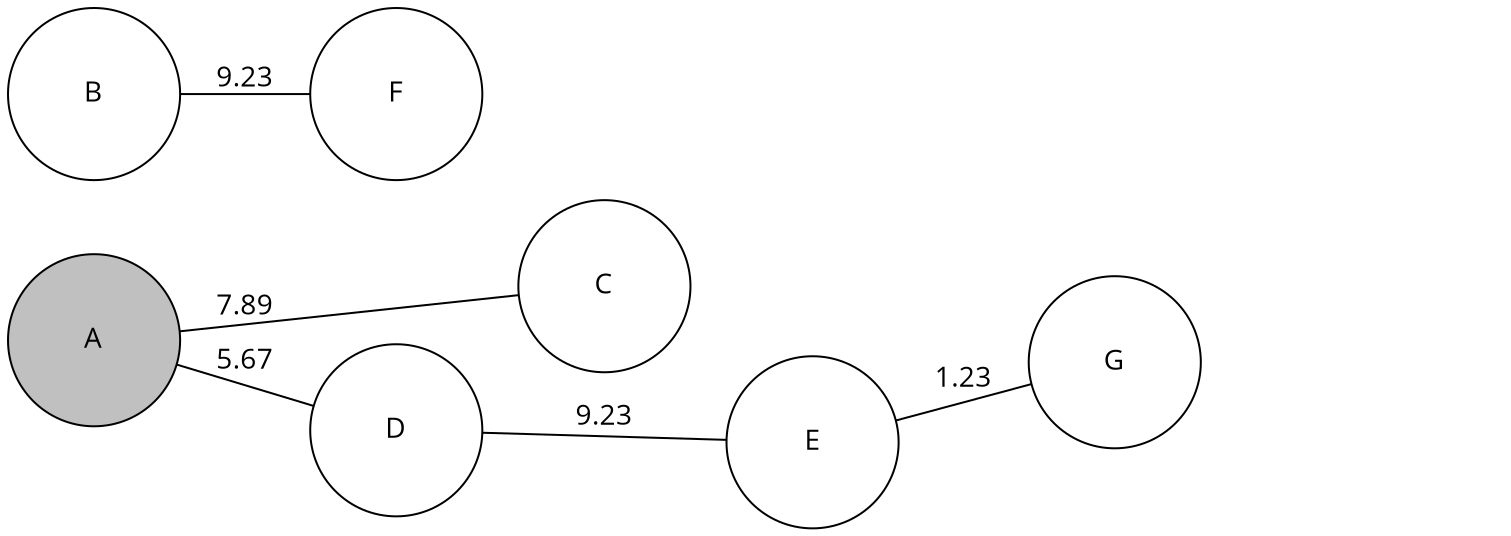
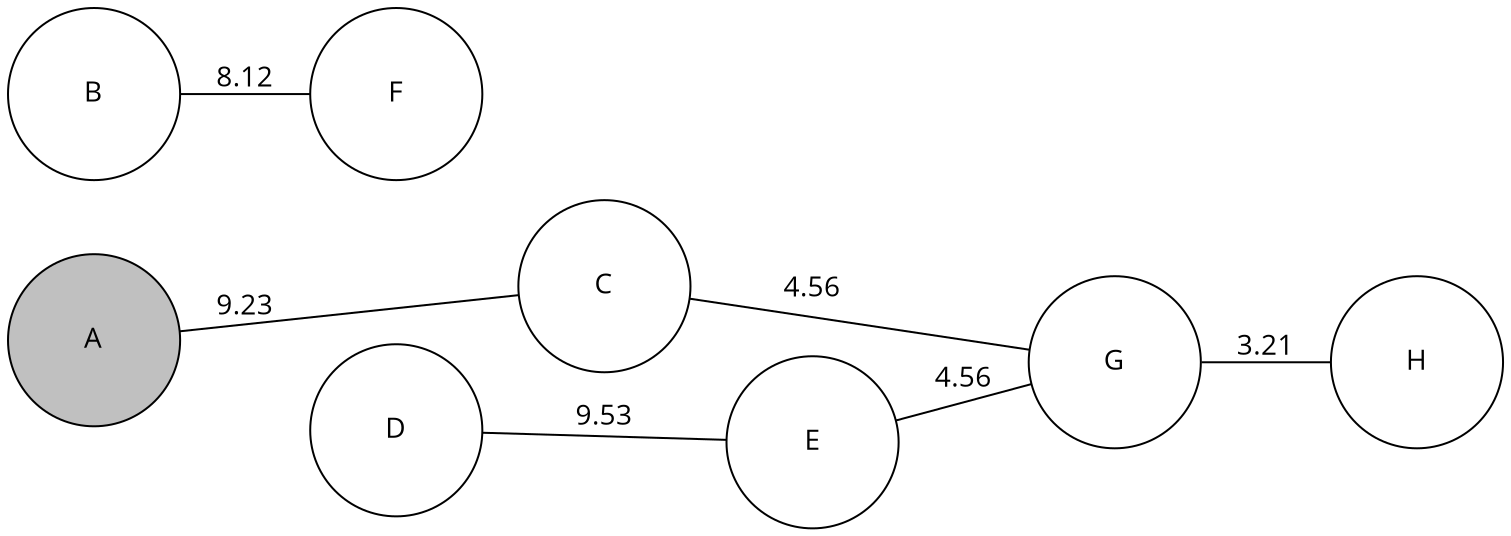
(245, 79) -> (245, 79)
(245, 307) -> (245, 307)
none -> (860, 324)
none -> (1417, 362)
(964, 379) -> (964, 379)
(245, 385) -> none
(604, 417) -> (604, 417)
